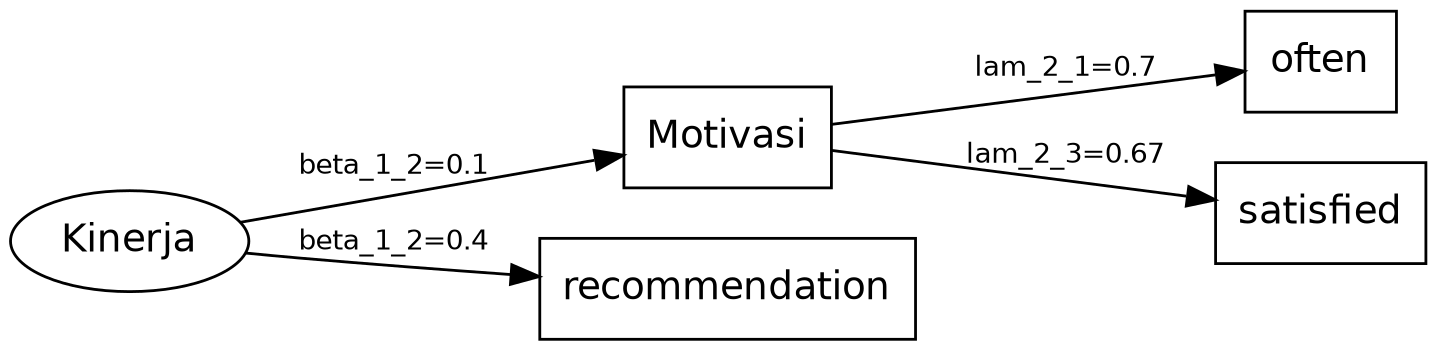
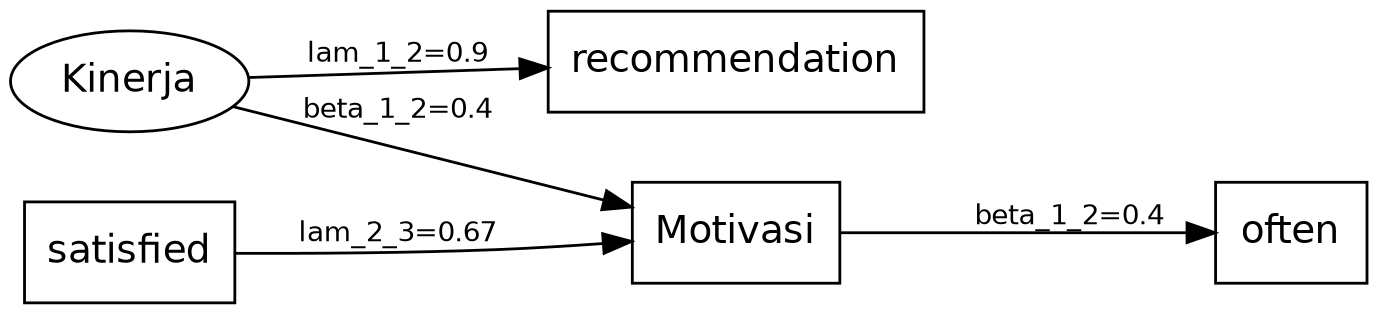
(1066, 69) -> (1070, 217)
(394, 167) -> (398, 111)
(1009, 173) -> (419, 252)
(394, 243) -> (398, 55)
